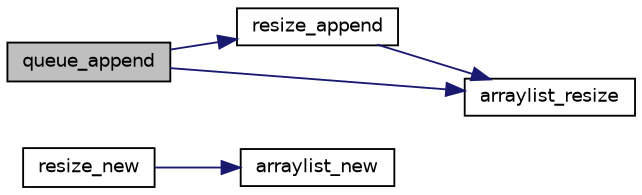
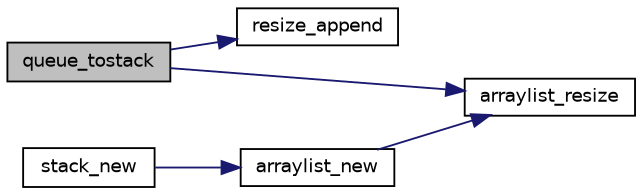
(425, 59) -> (425, 135)
(89, 62) -> (89, 62)
(89, 168) -> (89, 168)
